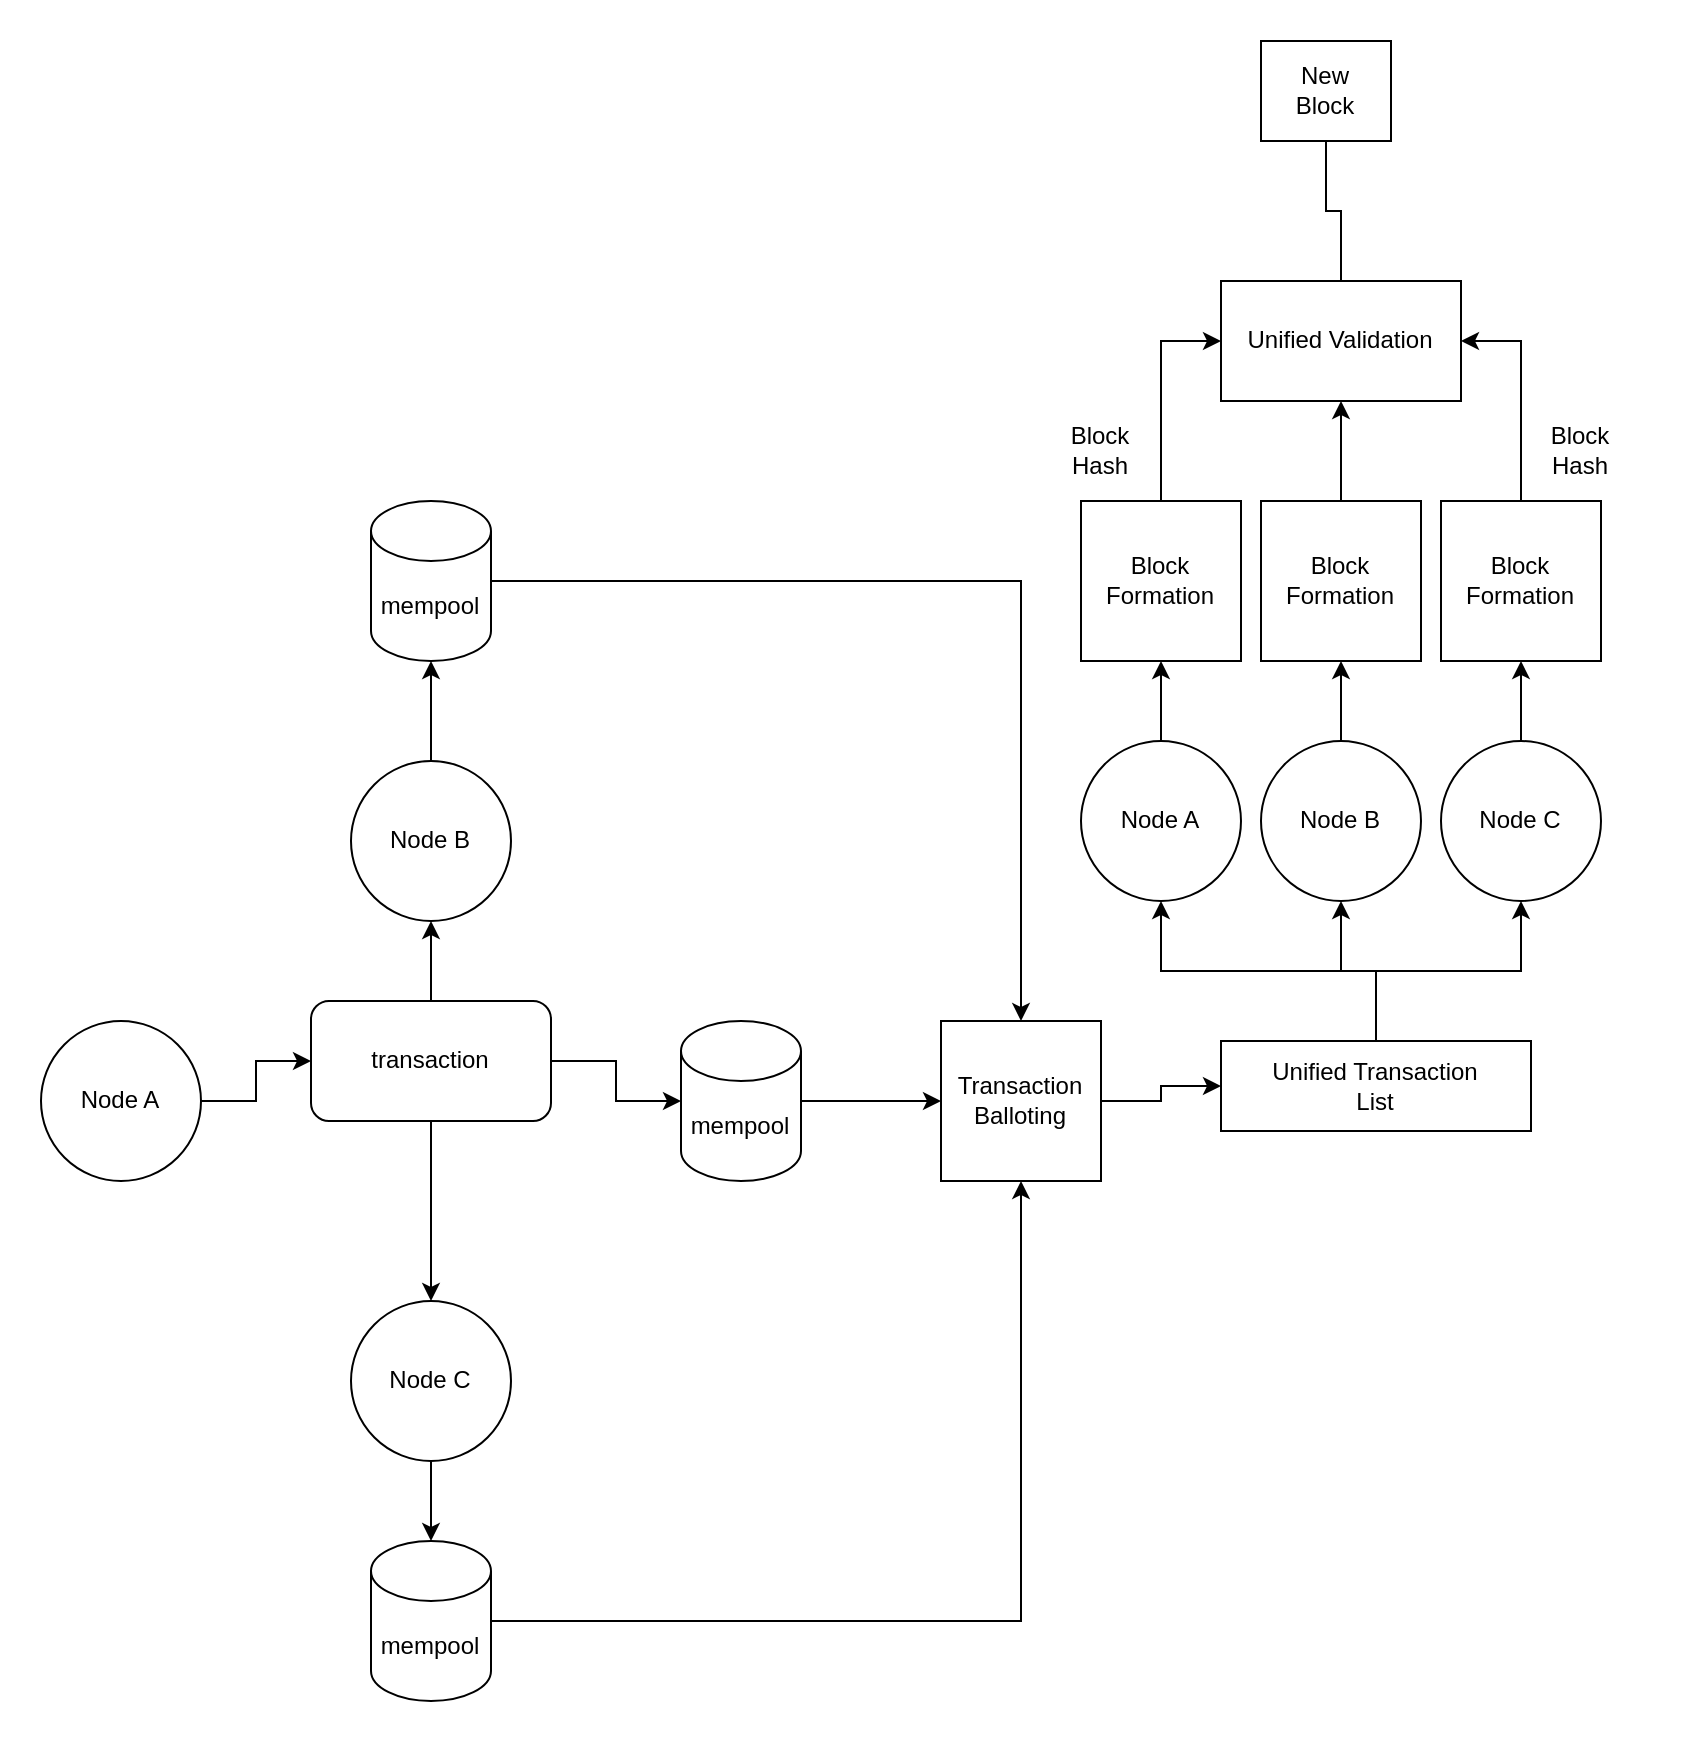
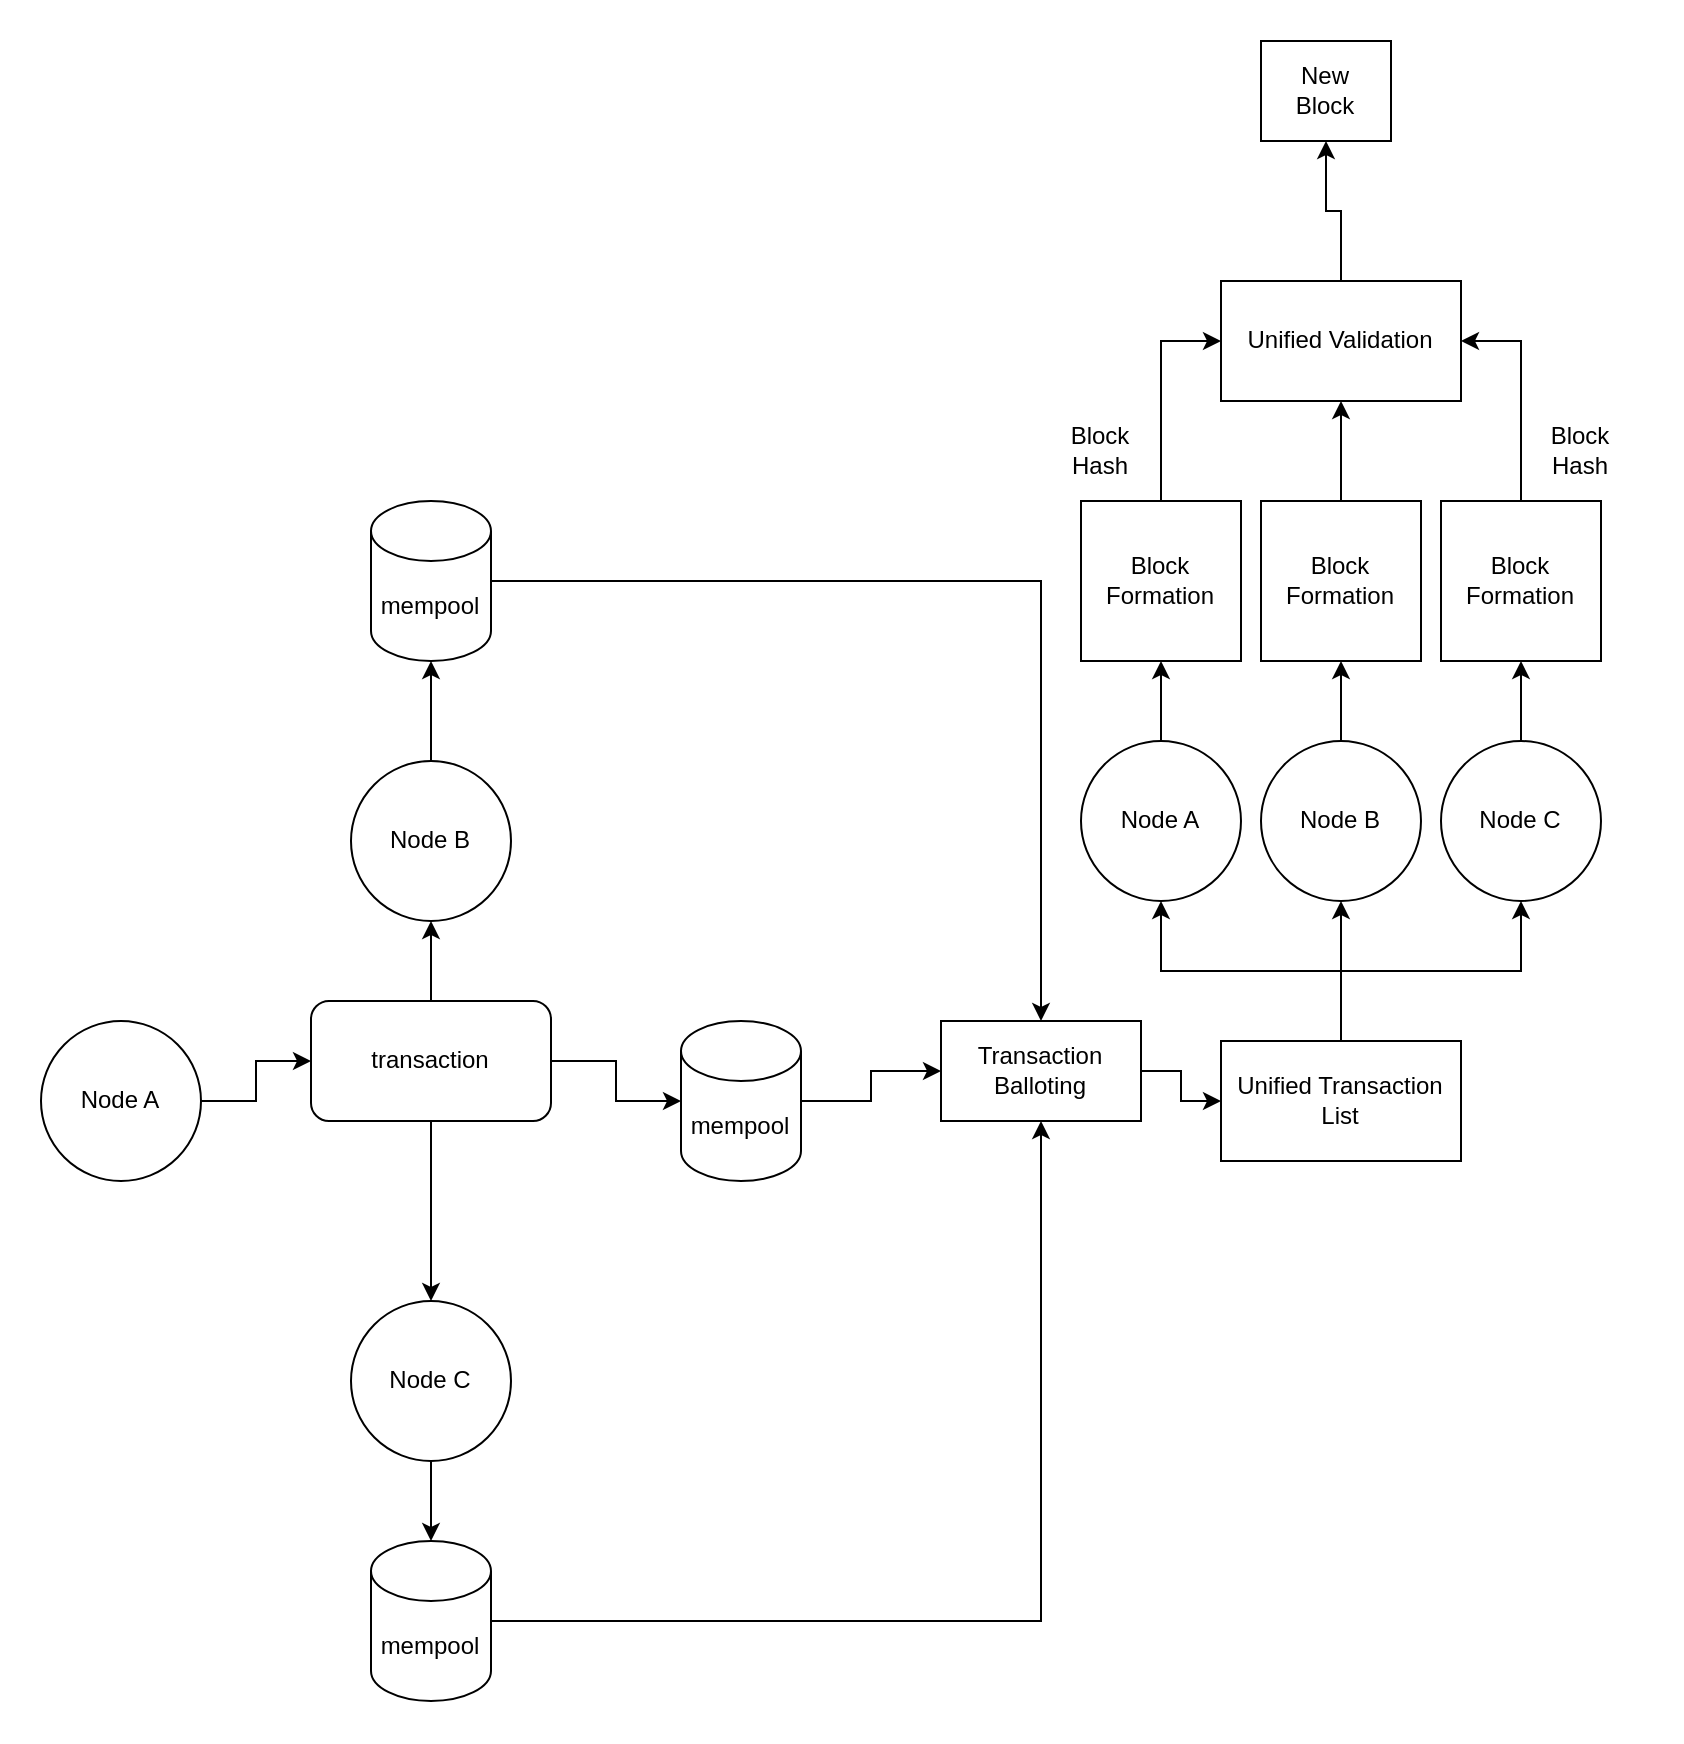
(1326, 150) -> (1326, 156)
(1376, 1086) -> (1341, 1101)
(1021, 1101) -> (1041, 1071)
